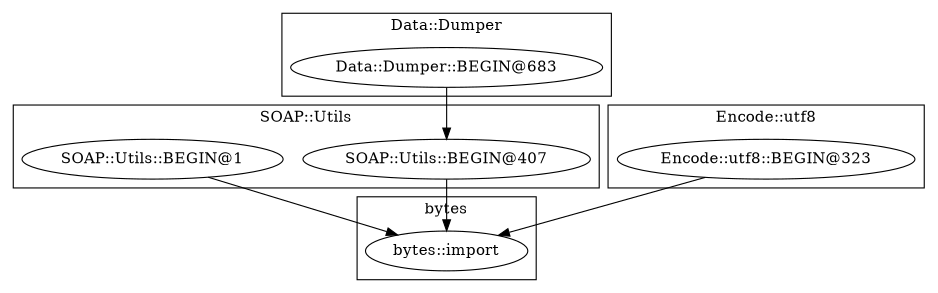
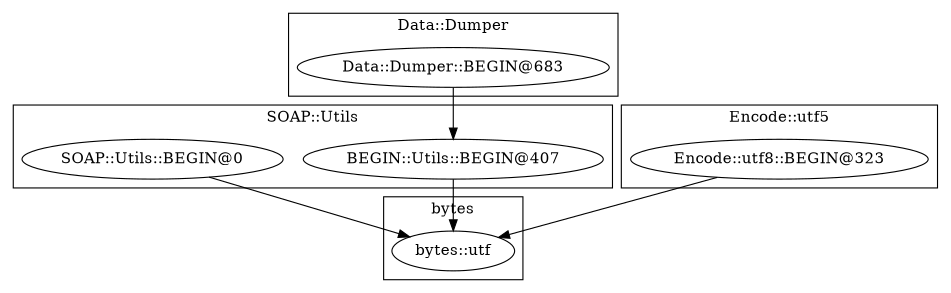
(766, 118) -> (779, 118)
(153, 159) -> (153, 159)
(447, 159) -> (453, 159)
(447, 251) -> (453, 251)
